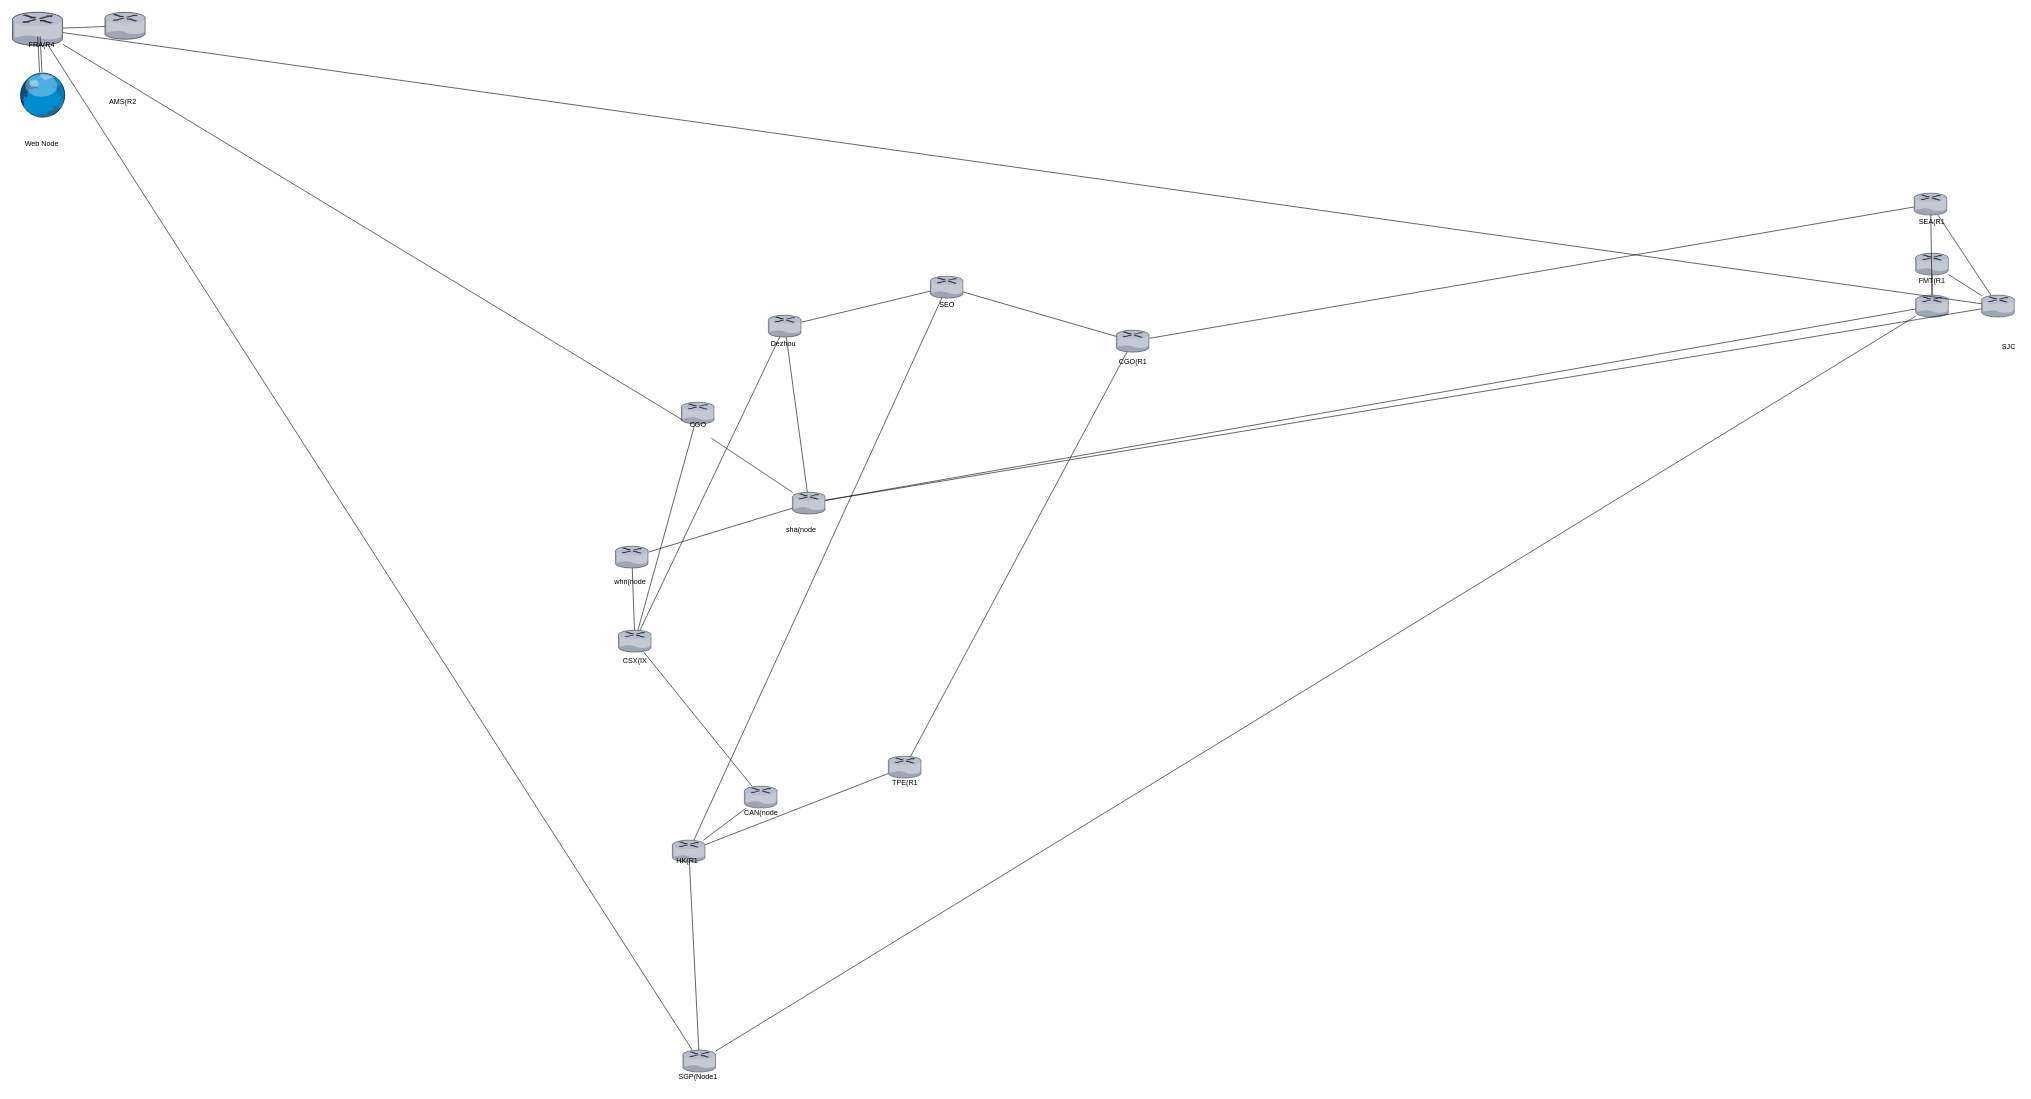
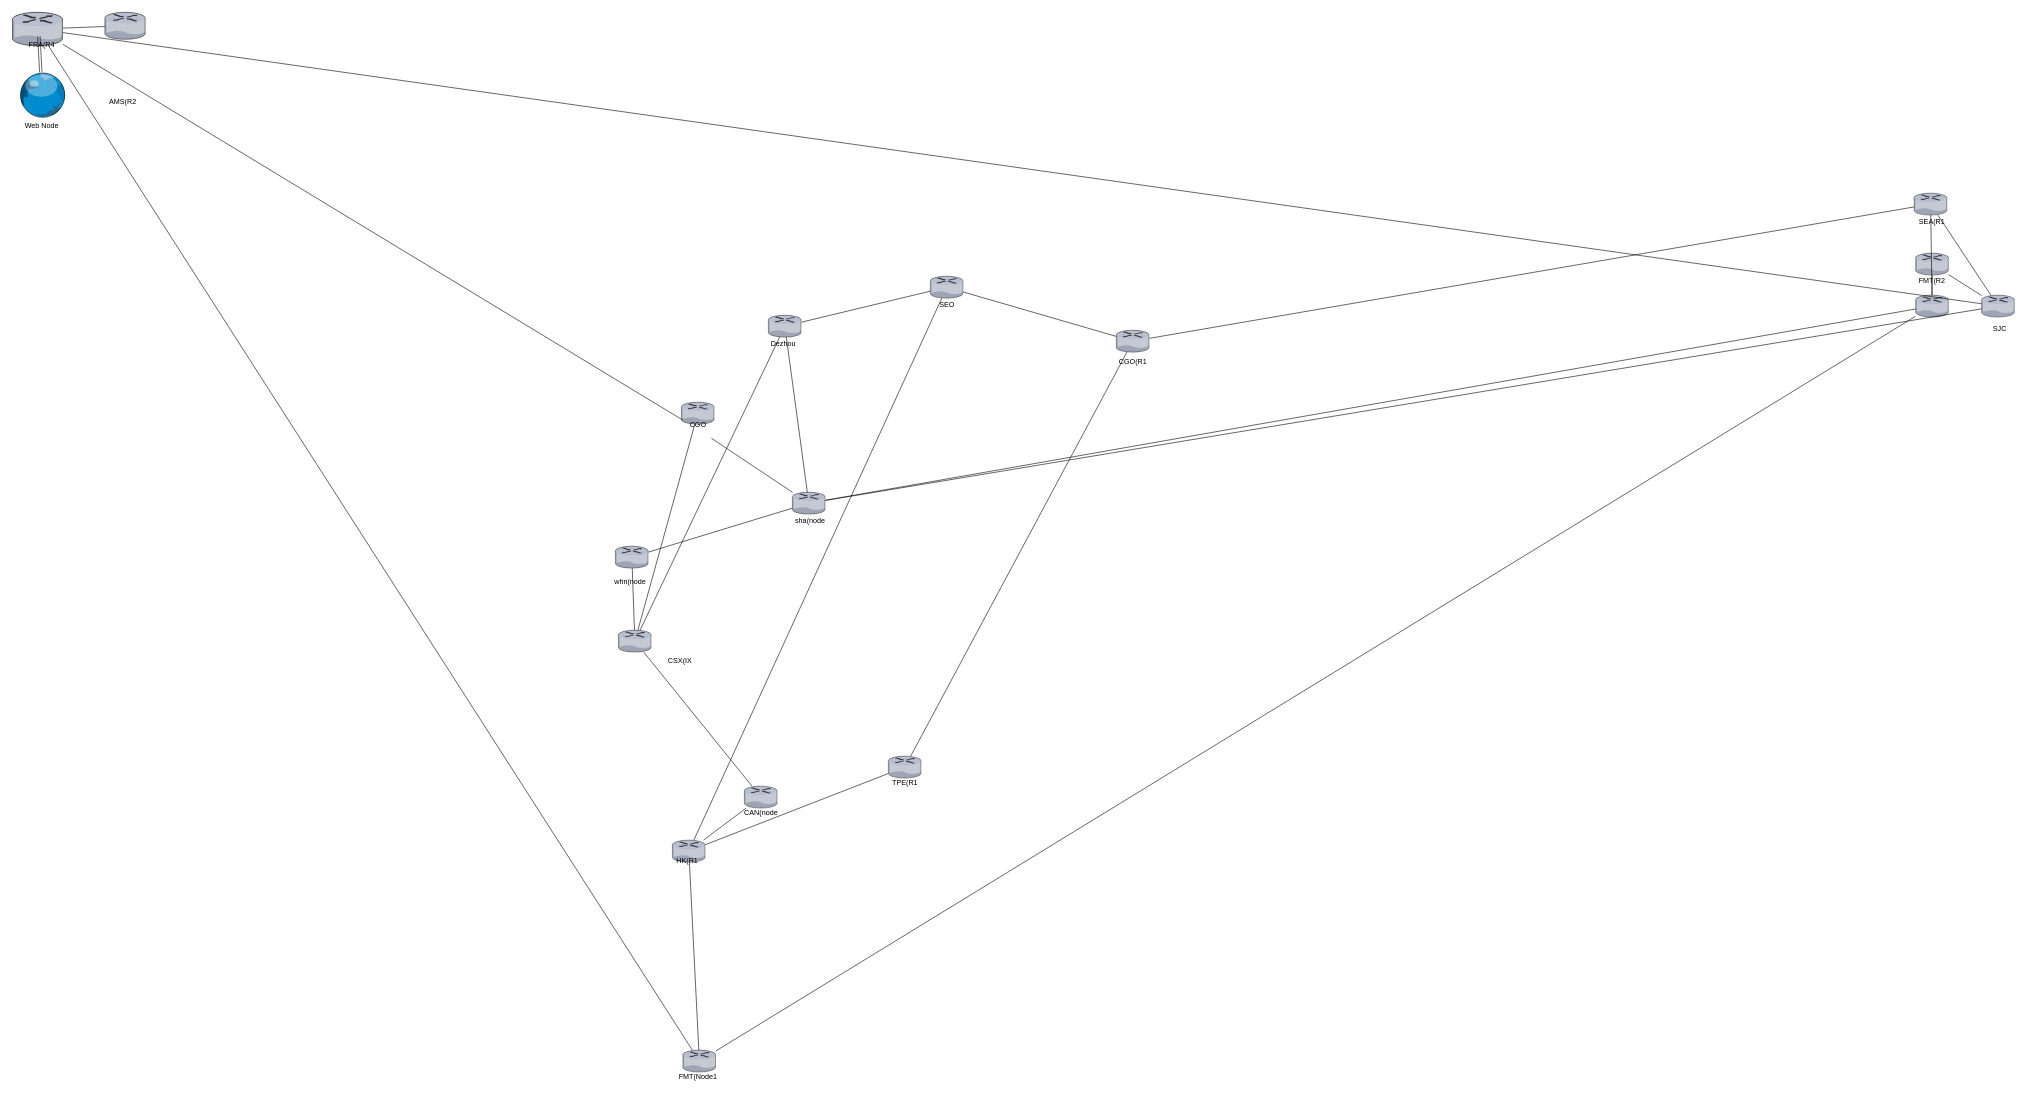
(42, 144) -> (42, 126)
(1932, 281) -> (1932, 281)
(2009, 346) -> (2000, 328)
(801, 530) -> (810, 521)
(635, 661) -> (680, 661)
(698, 1077) -> (698, 1077)
